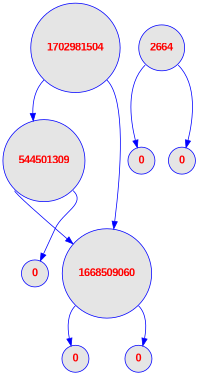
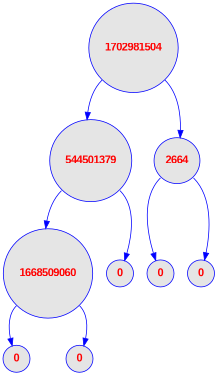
(120, 150) -> (178, 104)
(44, 161) -> (91, 161)
